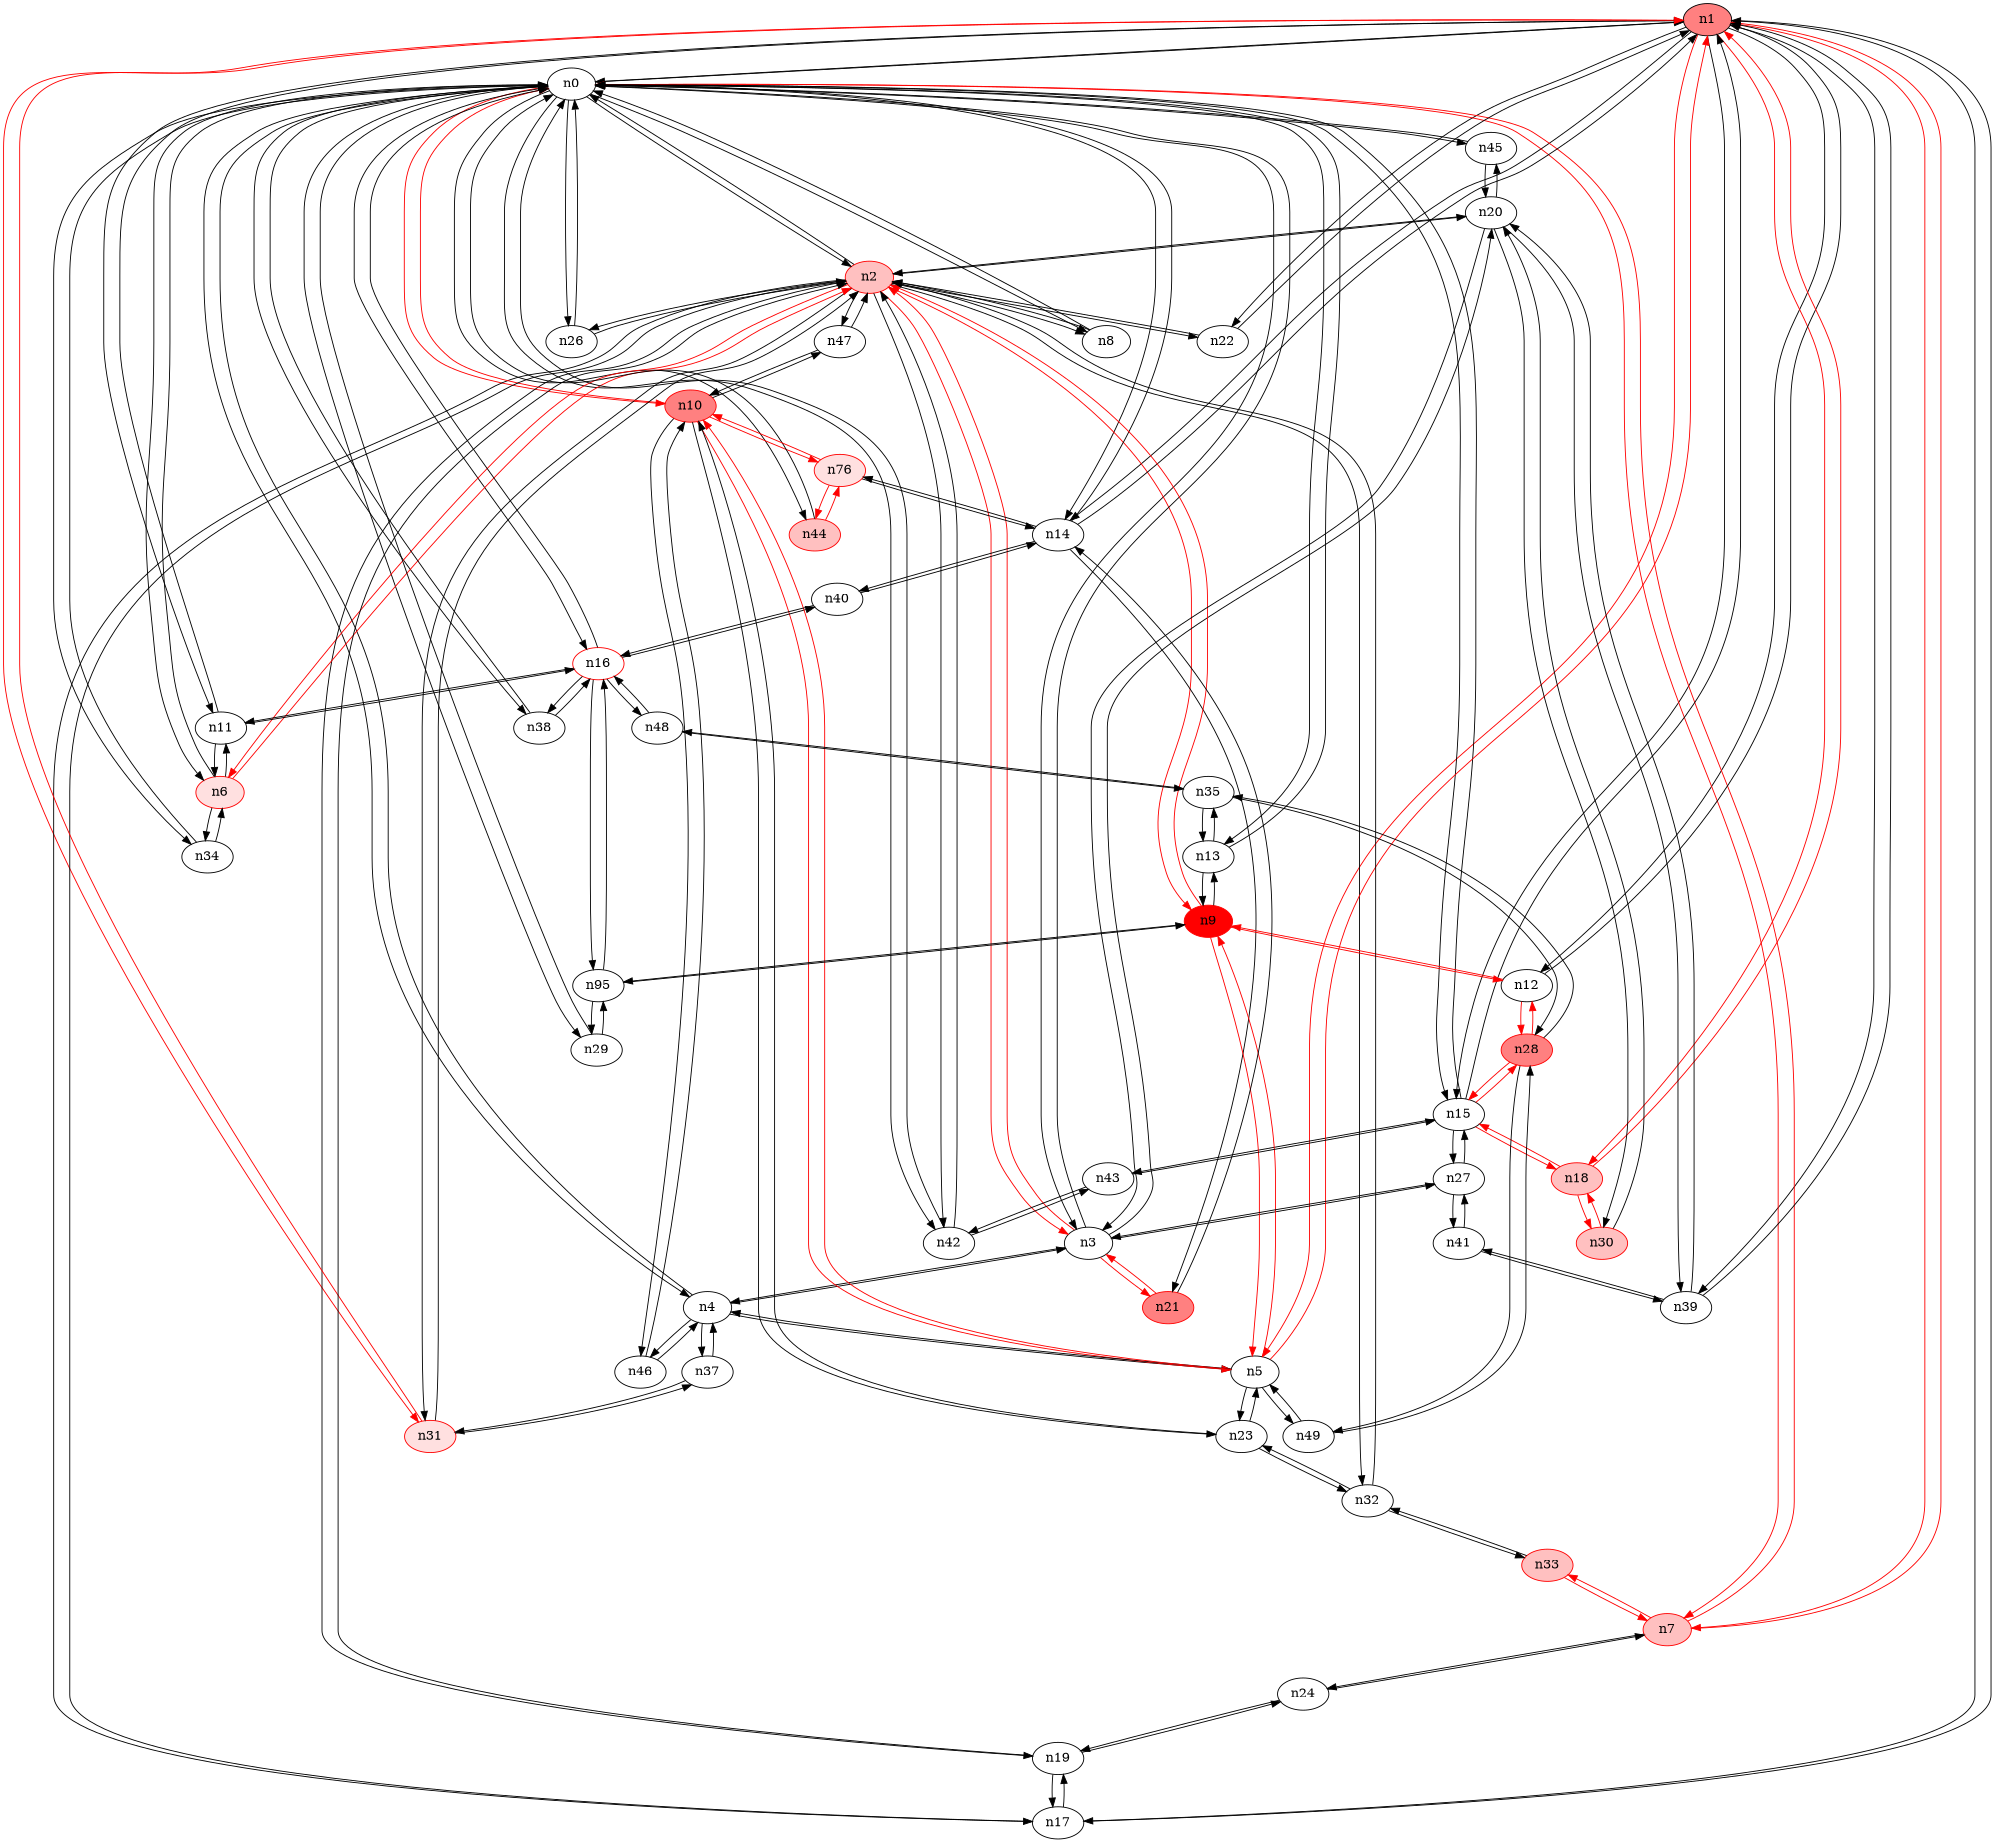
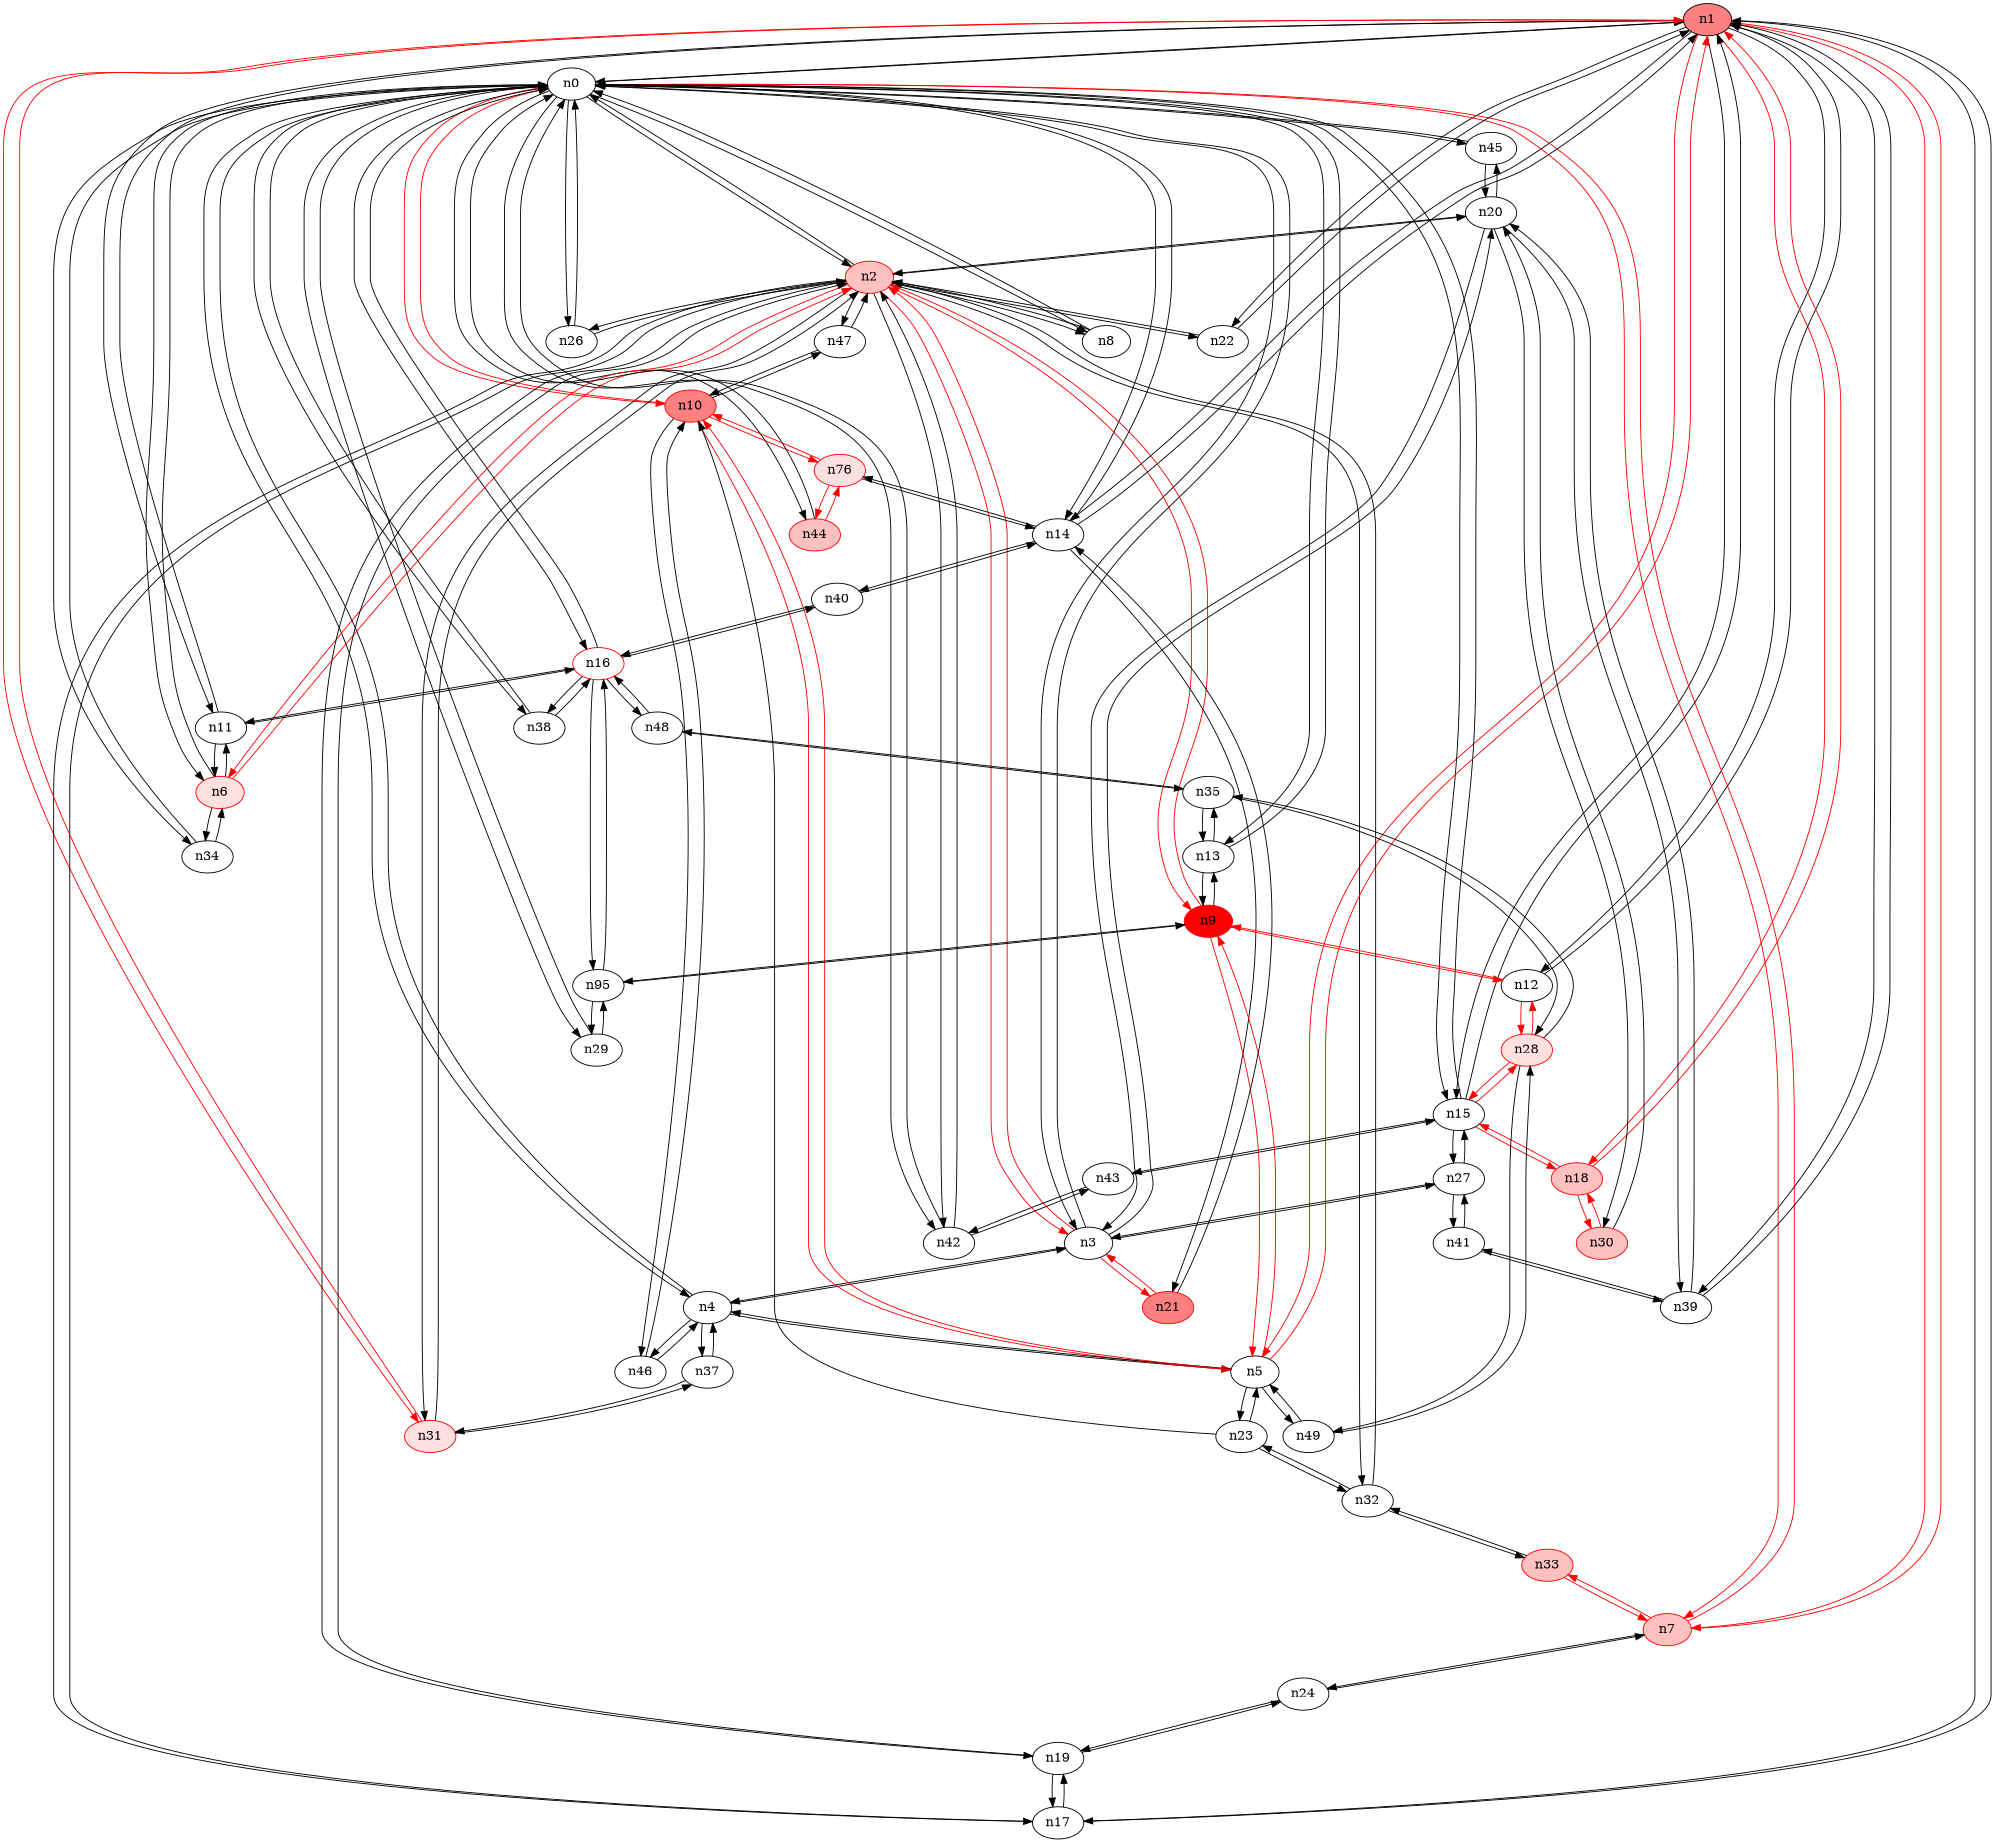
(1527, 1050) -> (1527, 1050)
(758, 1104) -> none
